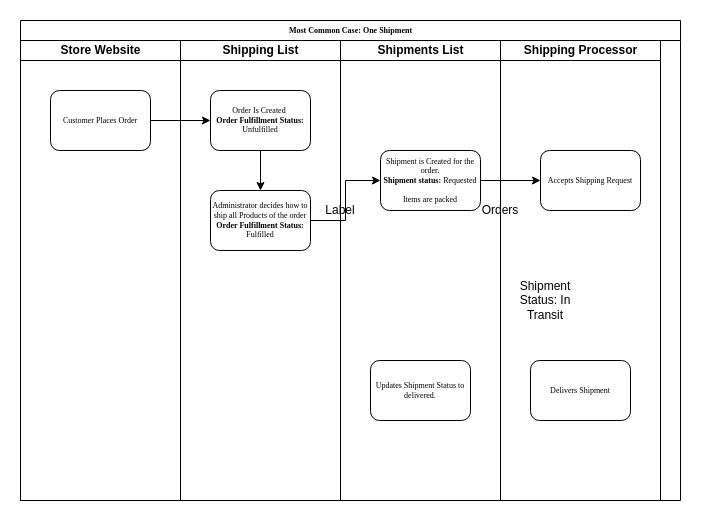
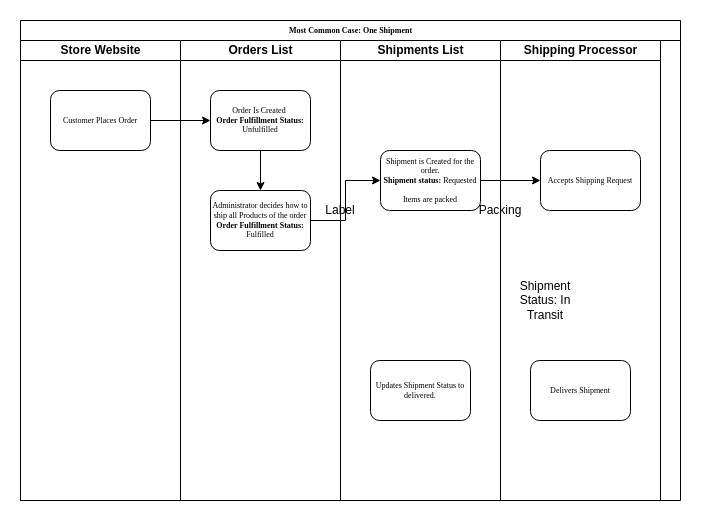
(261, 51) -> (261, 51)
(501, 211) -> (501, 211)
